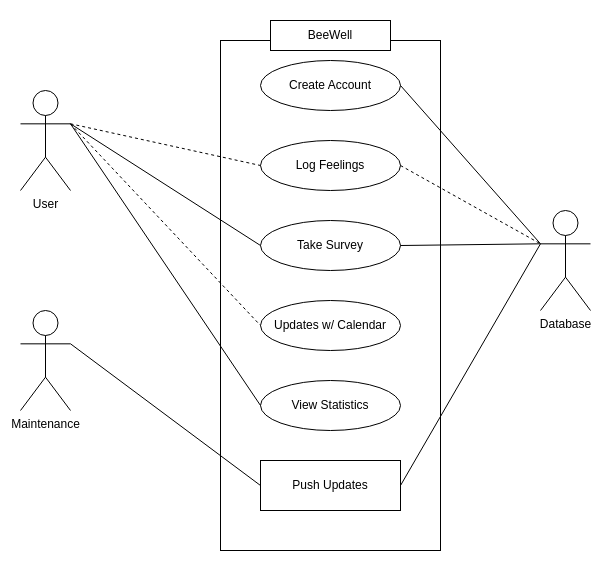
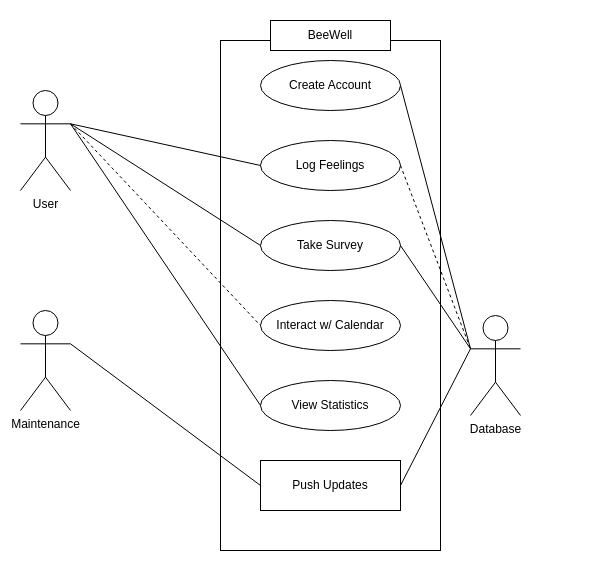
(167, 145) -> (167, 145)
(566, 261) -> (496, 366)
(331, 326) -> (331, 326)
